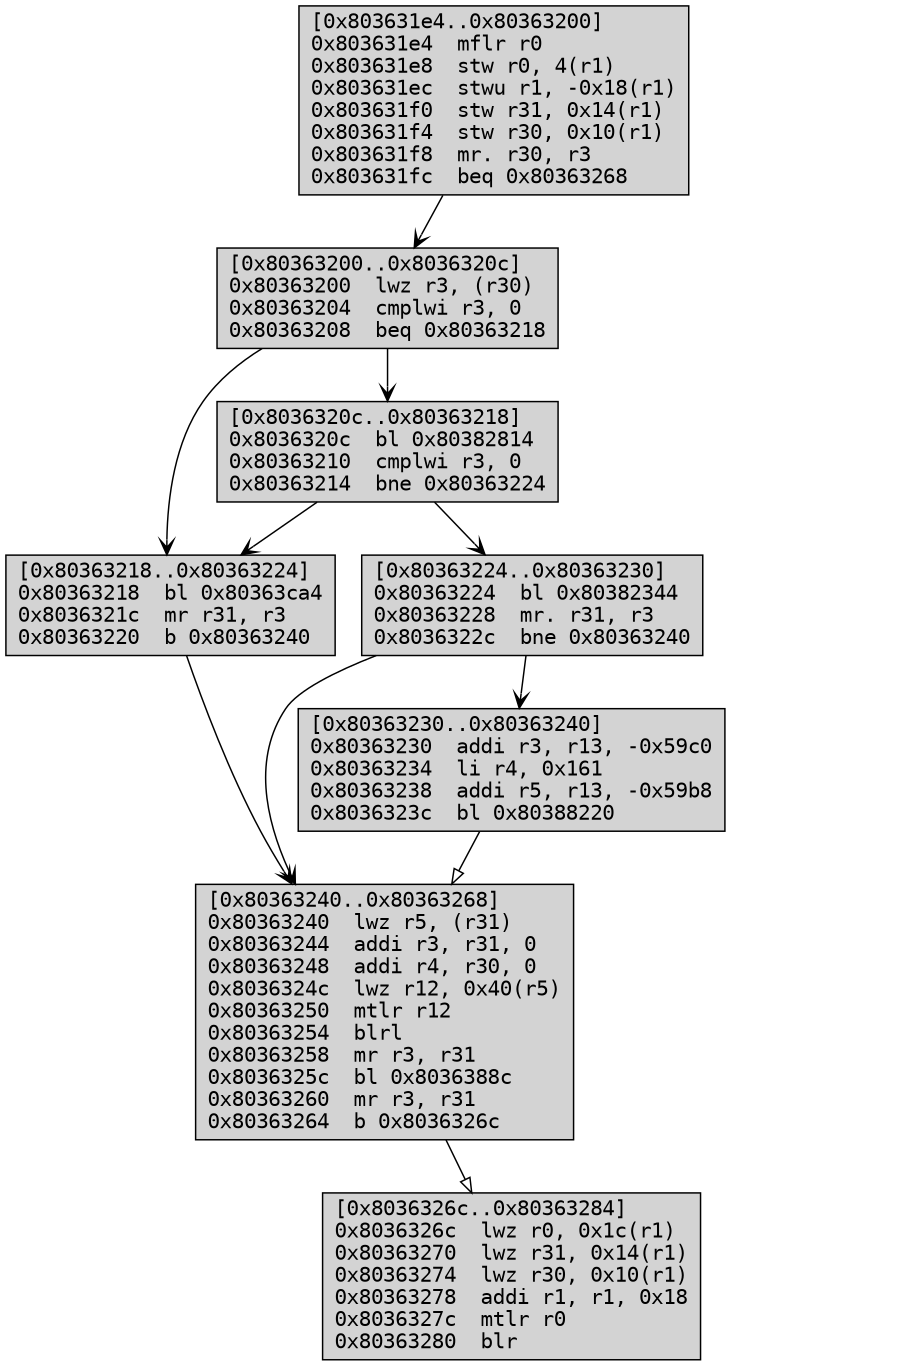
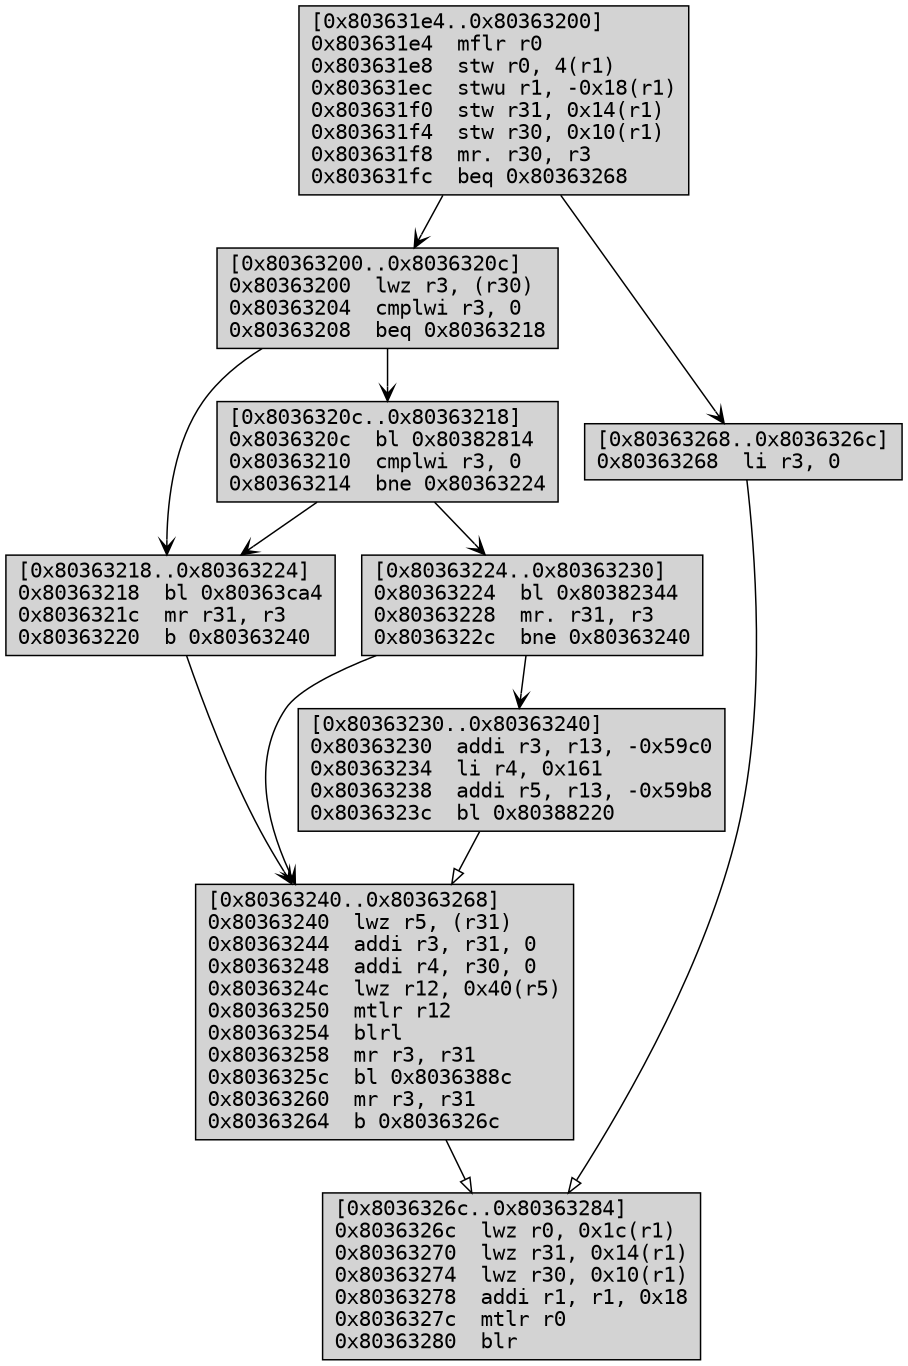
none -> (743, 452)
